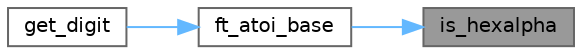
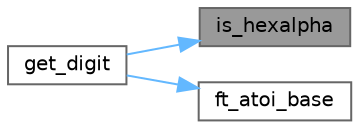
(377, 27) -> (153, 50)
